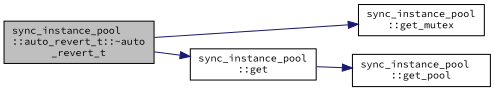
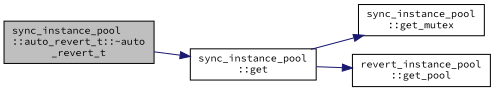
(251, 31) -> (332, 44)
(421, 70) -> (421, 70)
